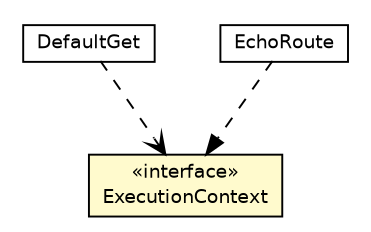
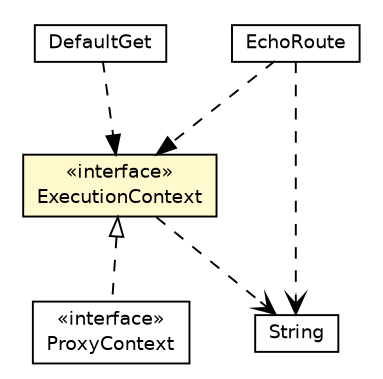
(127, 100) -> (108, 98)
none -> (110, 333)
none -> (296, 333)
